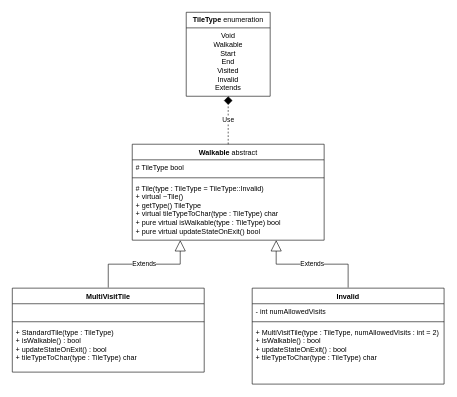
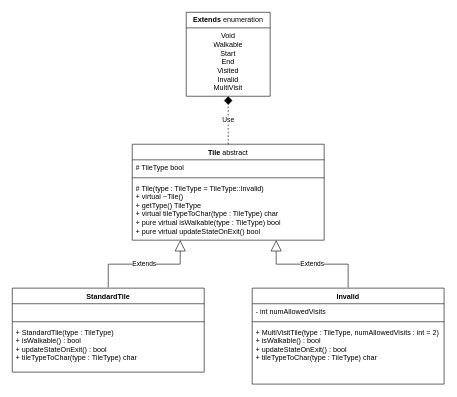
(228, 20) -> (228, 20)
(228, 62) -> (228, 62)
(228, 153) -> (228, 153)
(108, 297) -> (108, 297)
